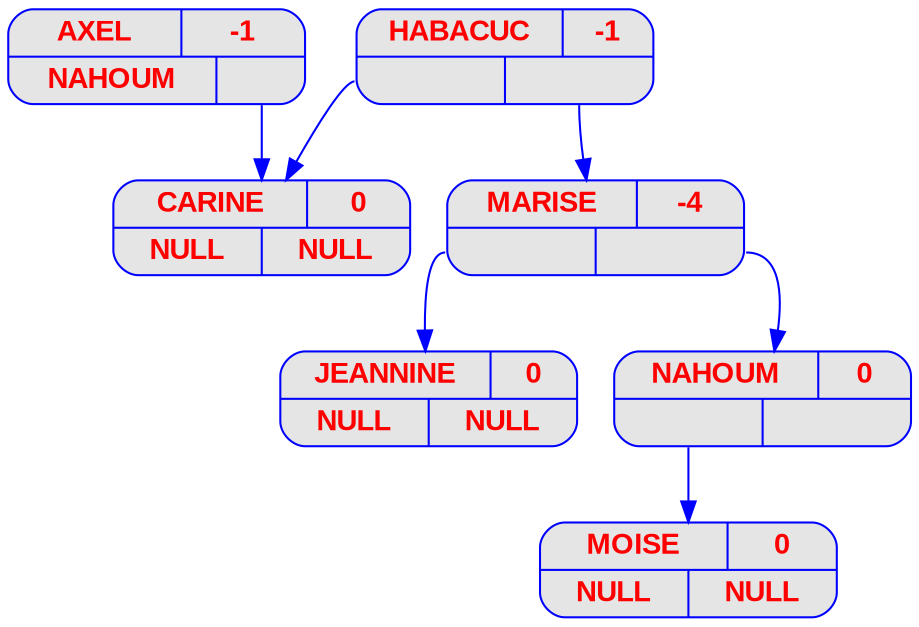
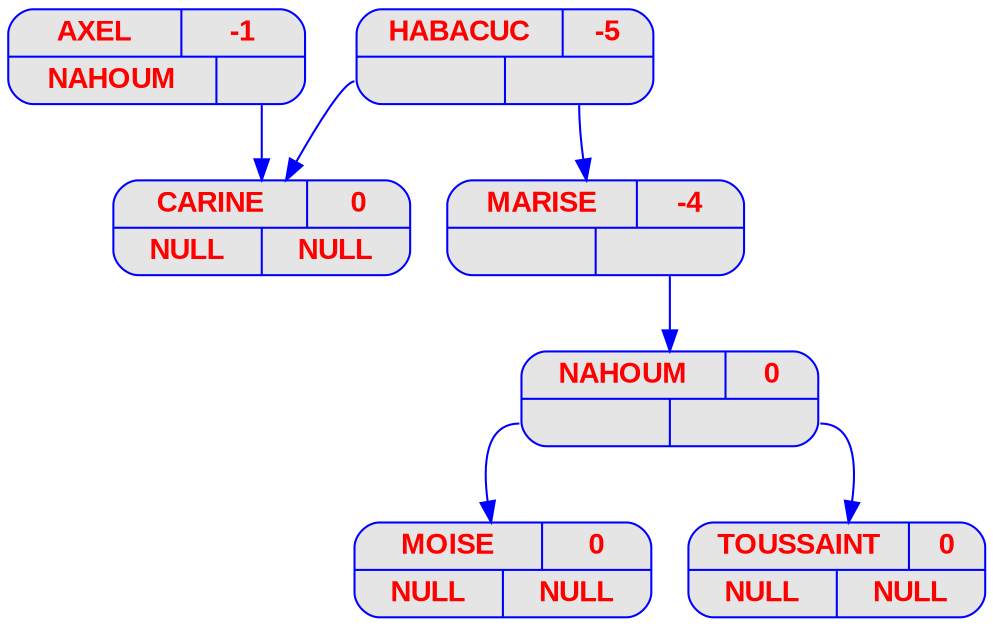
(608, 32) -> (608, 32)
(429, 399) -> none
none -> (837, 570)
